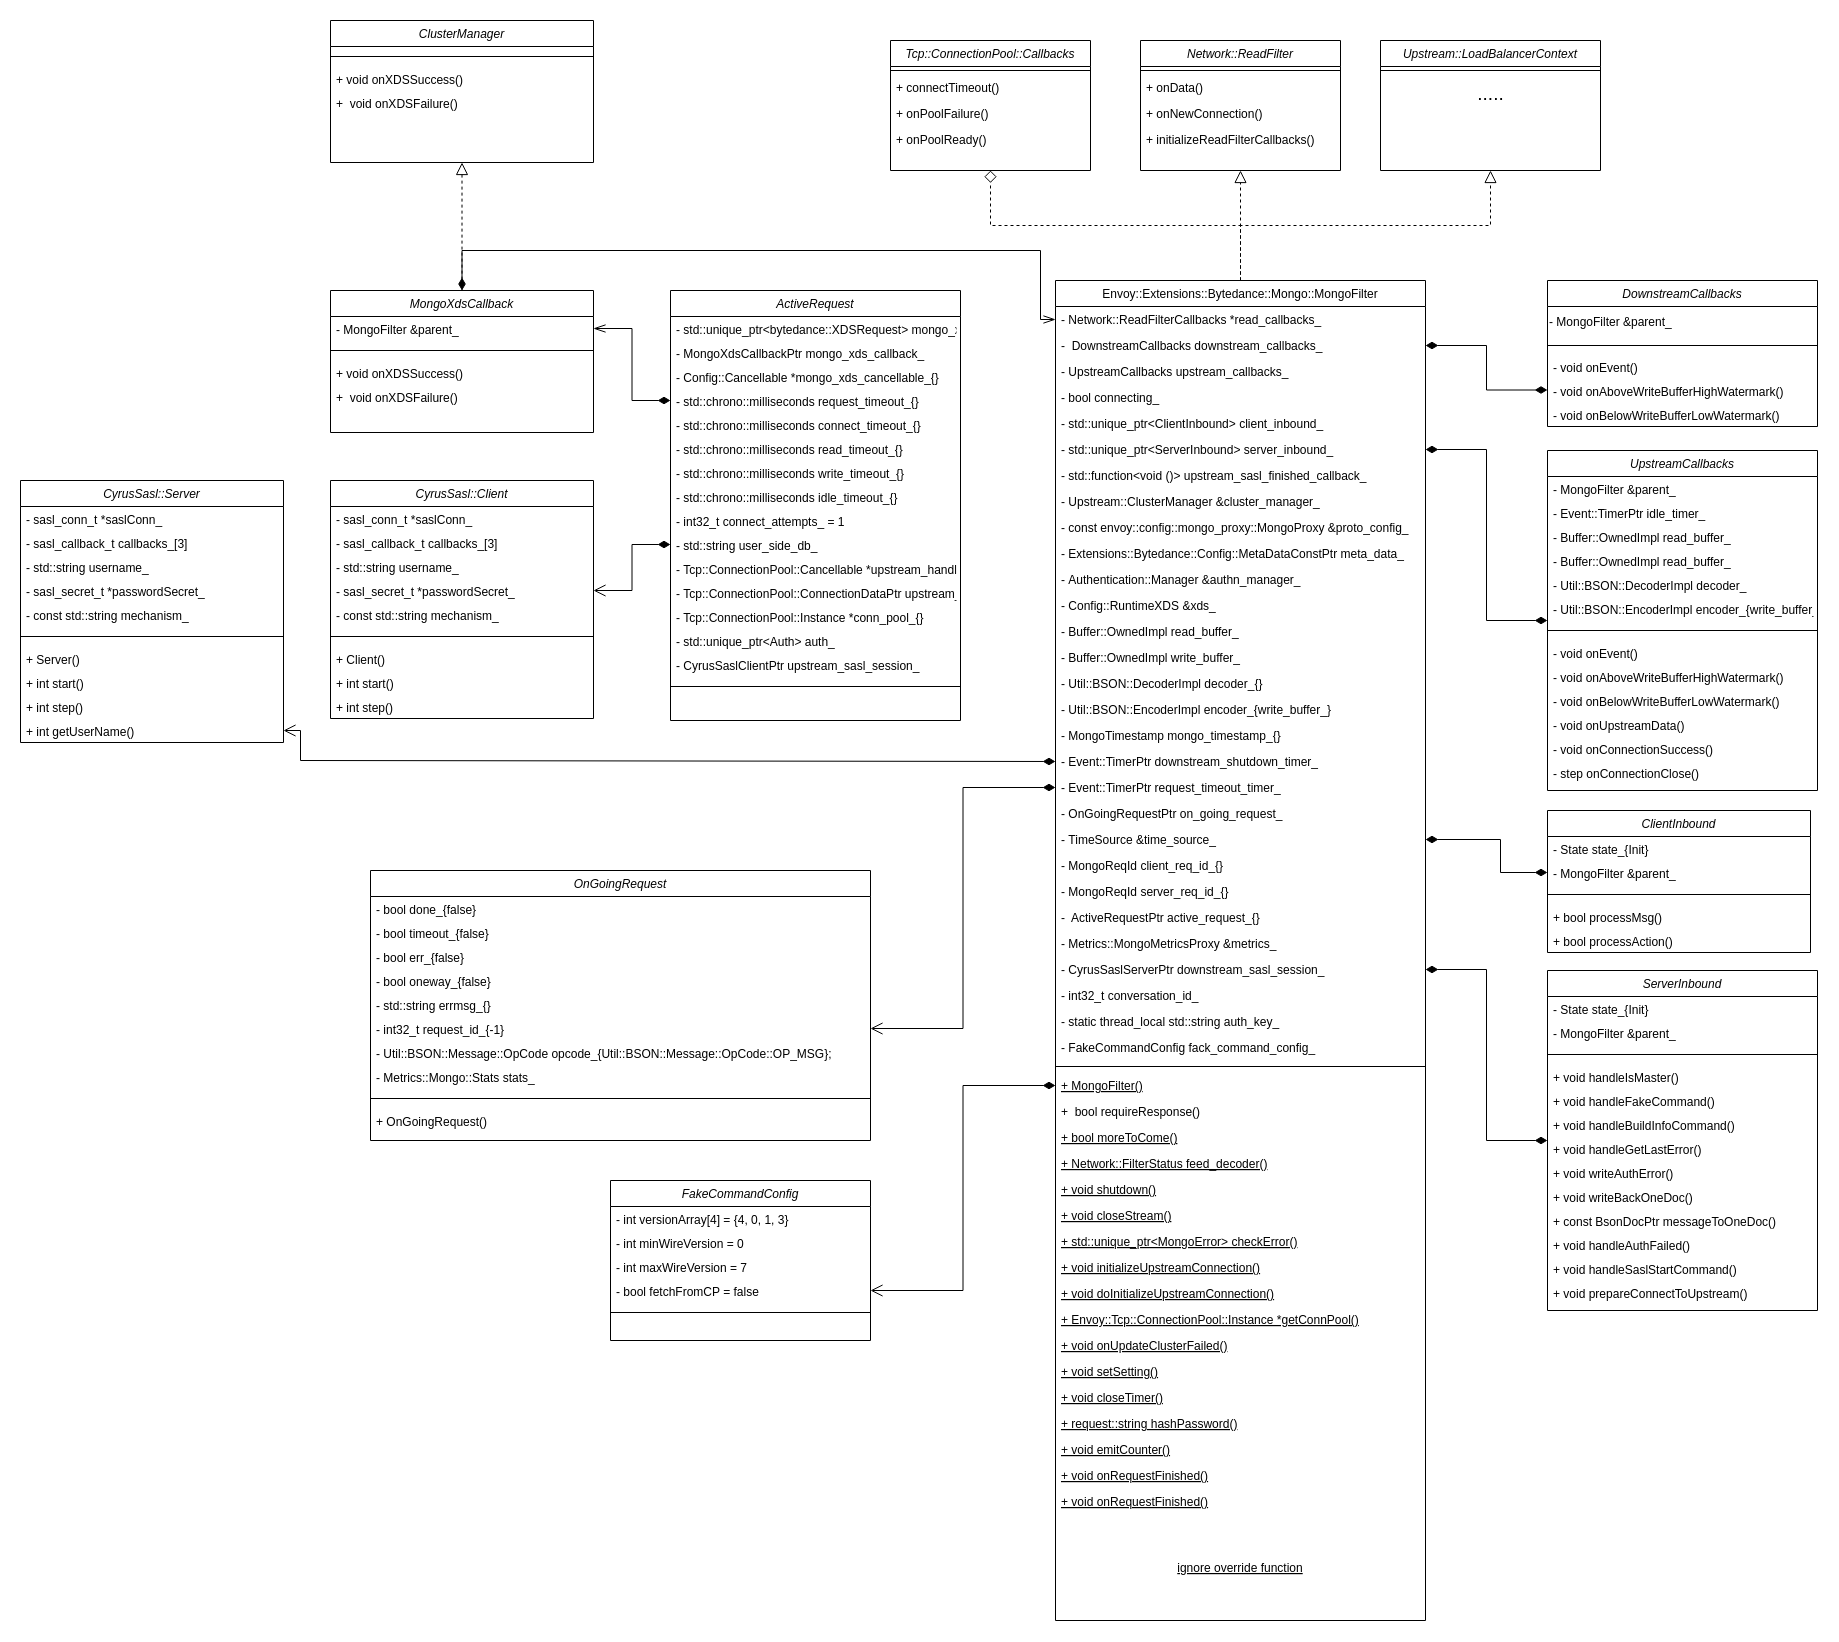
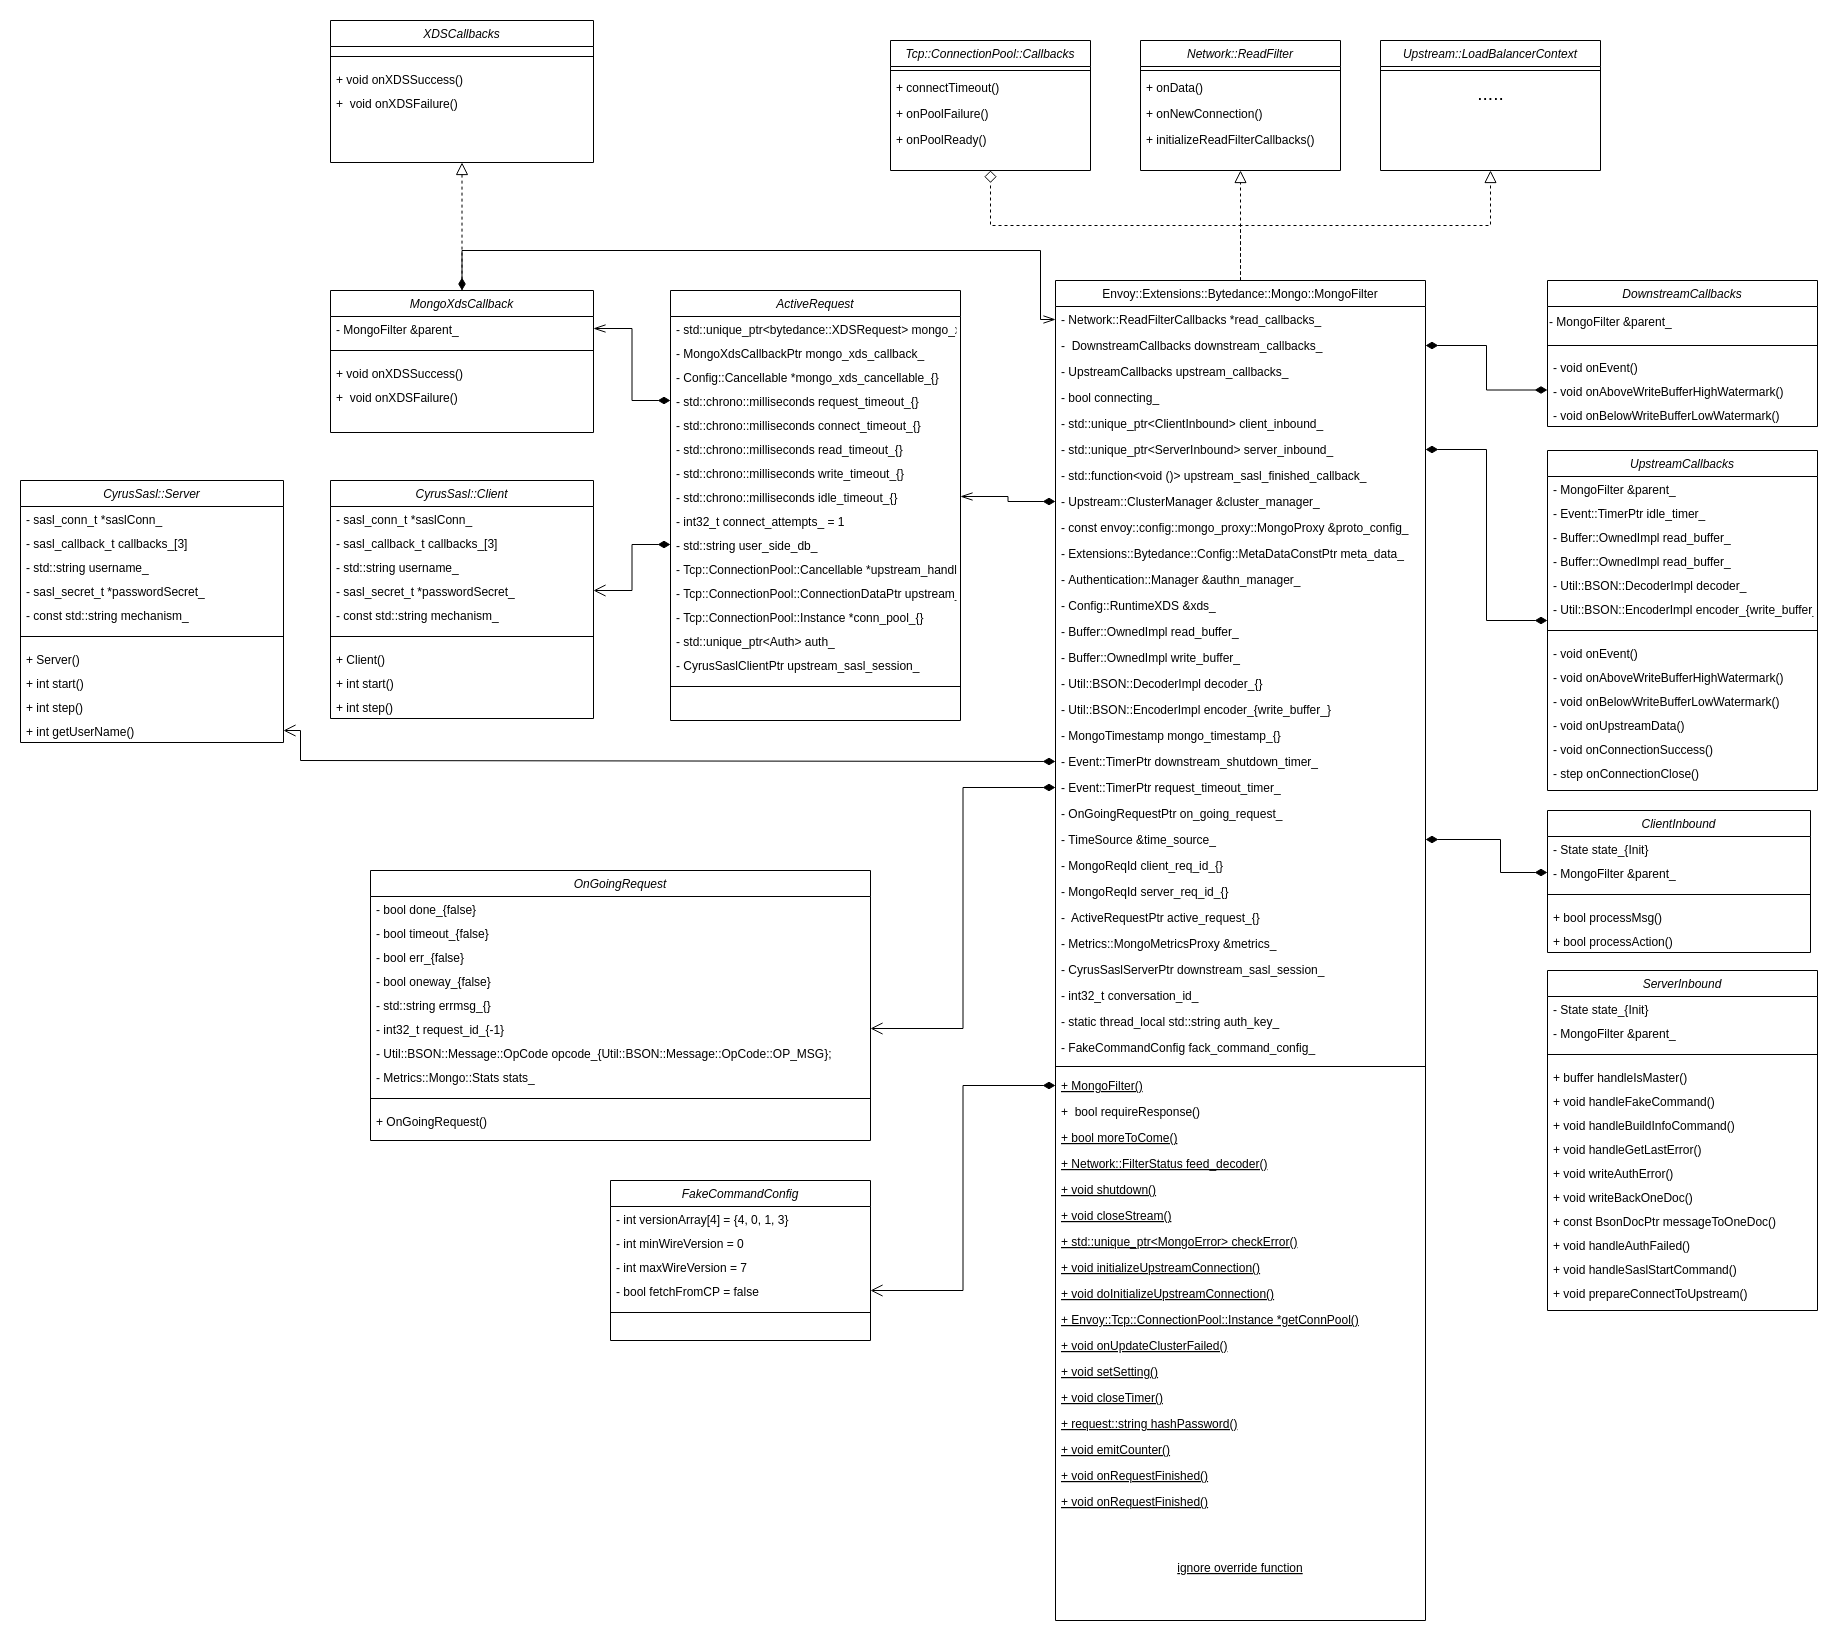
(462, 34) -> (462, 34)
none -> (1005, 497)
(1487, 1056) -> none
(1626, 1078) -> (1634, 1078)
